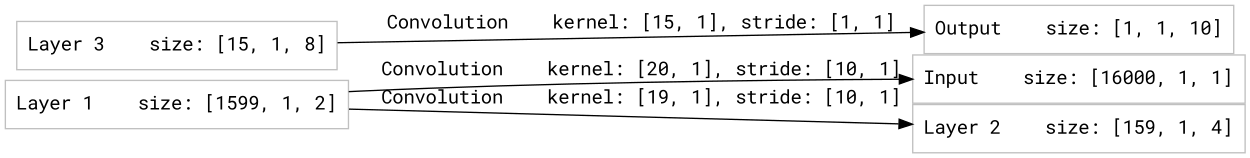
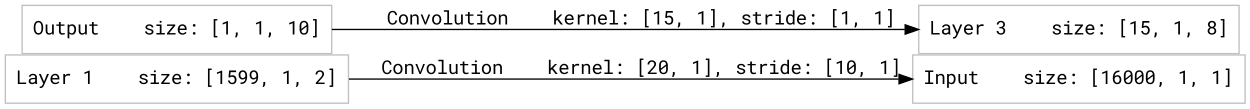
(624, 38) -> (618, 29)
(1079, 129) -> none
